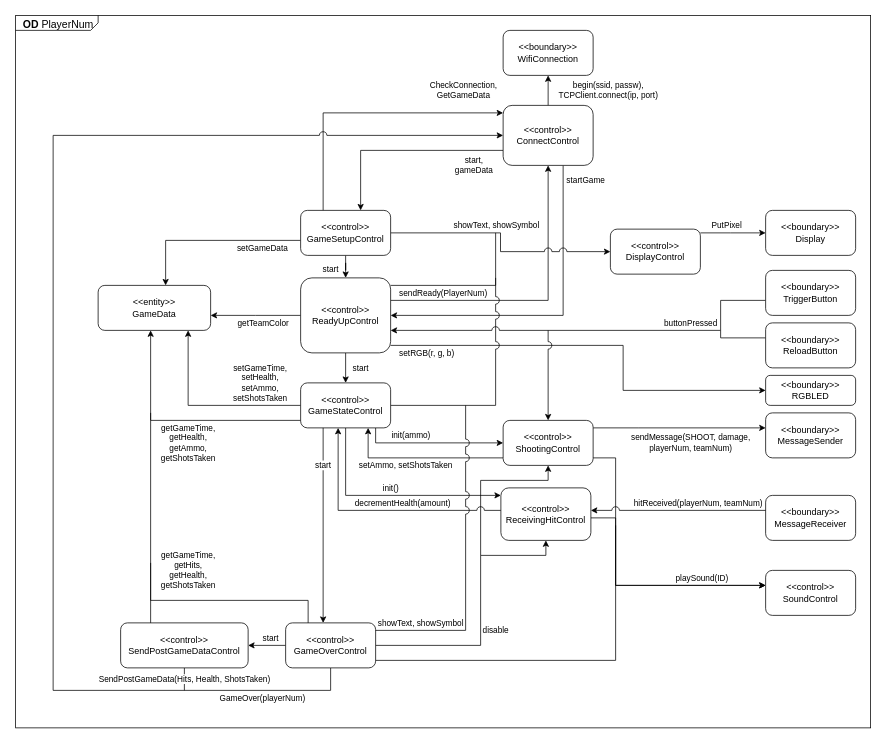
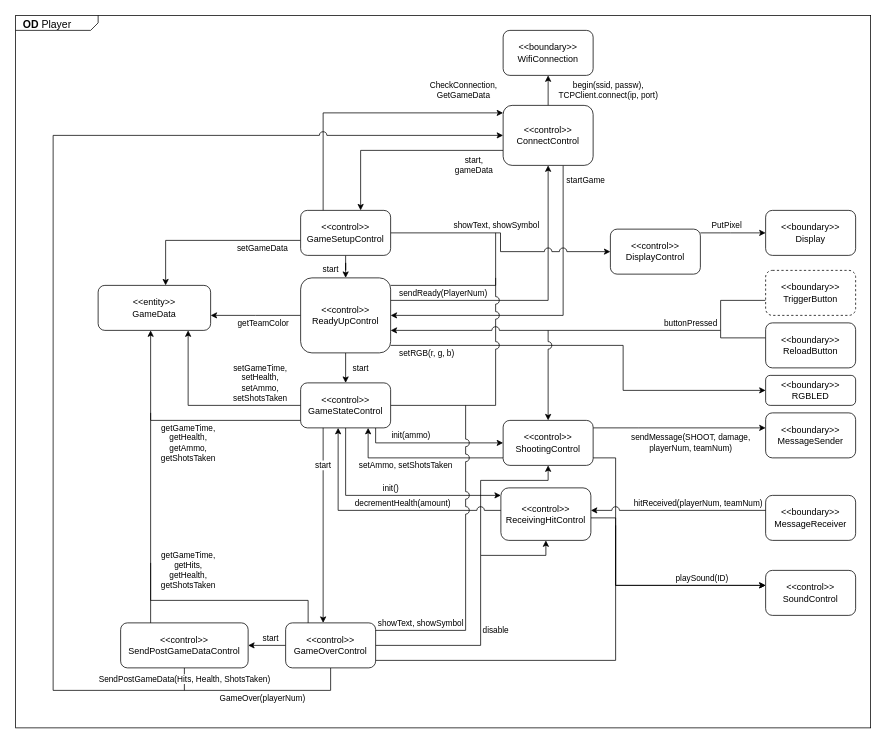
(443, 15) -> (443, 15)
(810, 293) -> (810, 293)
